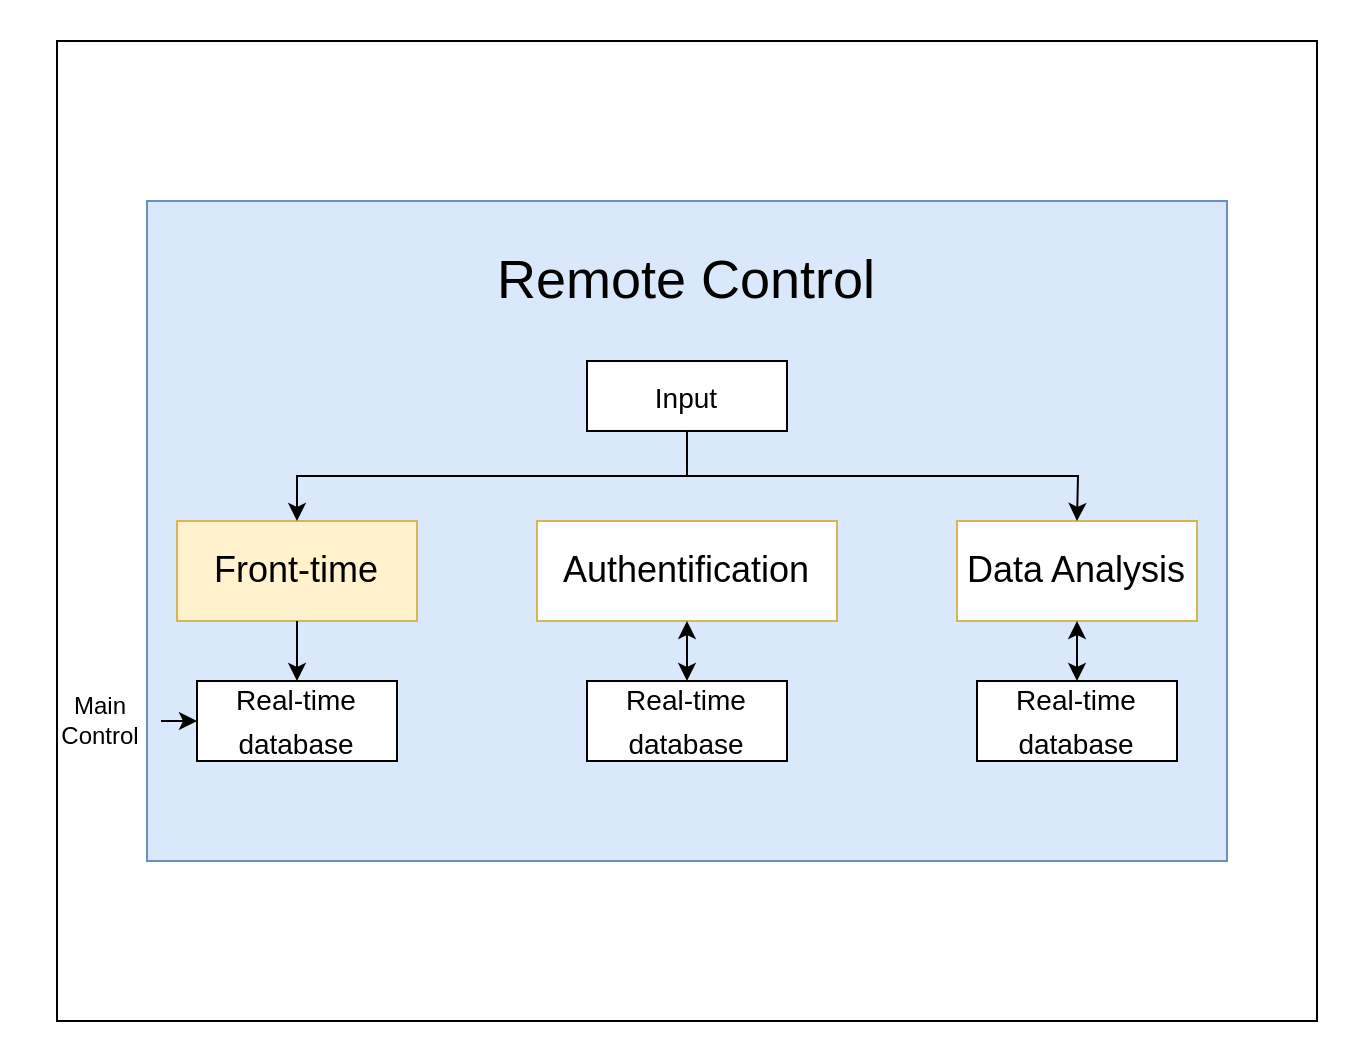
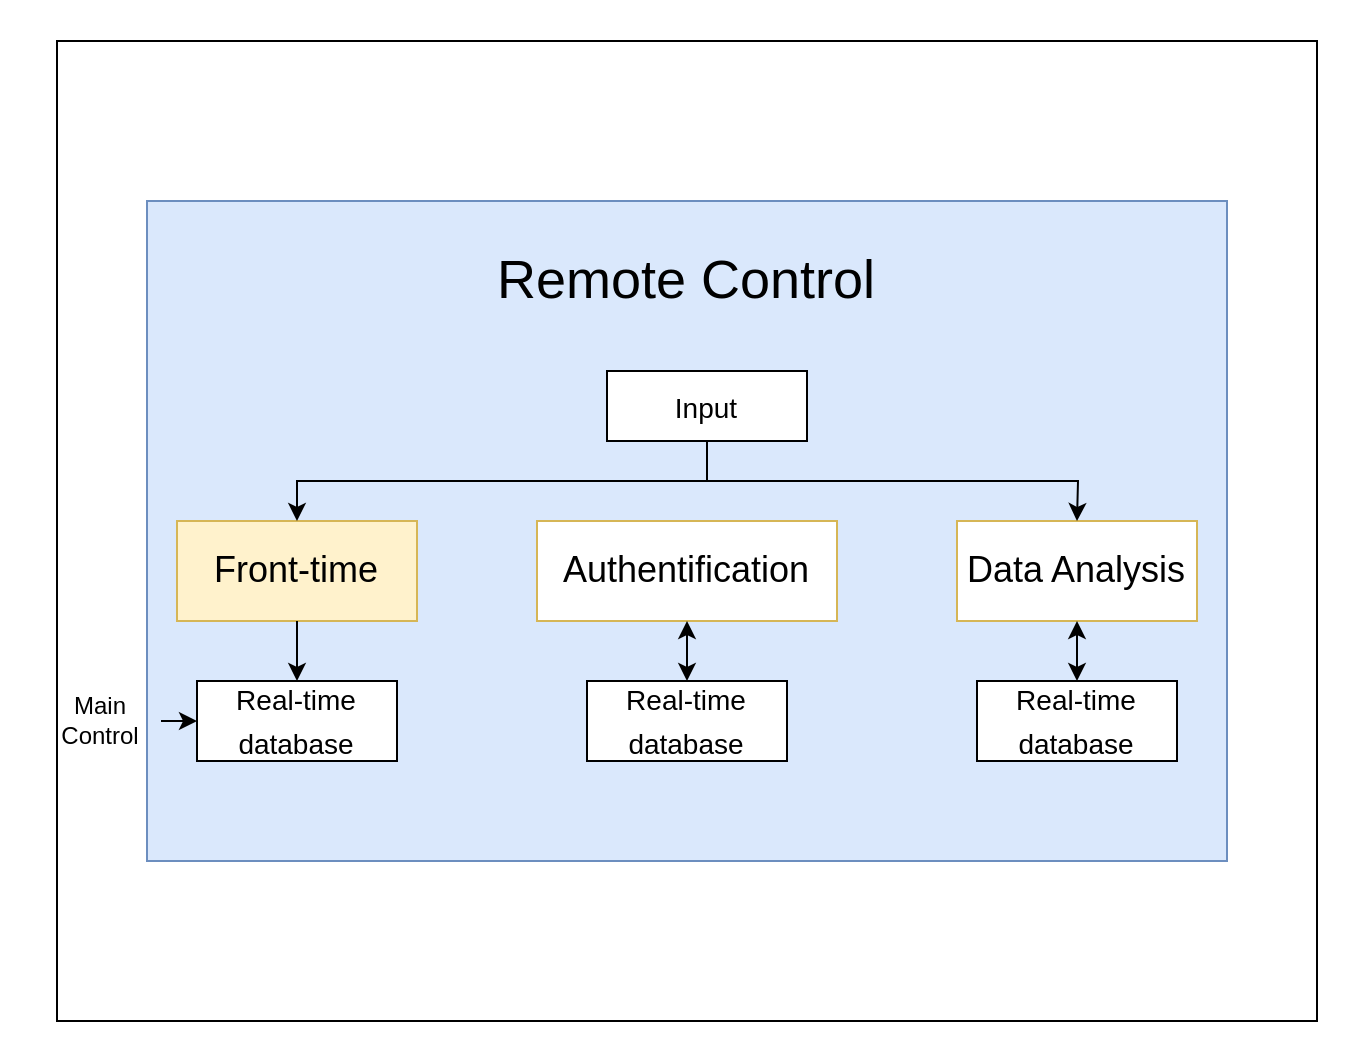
(687, 396) -> (707, 406)
